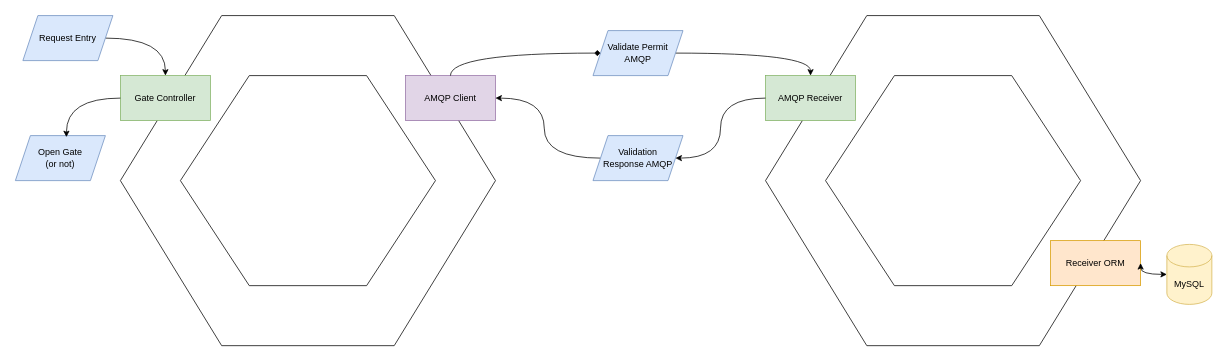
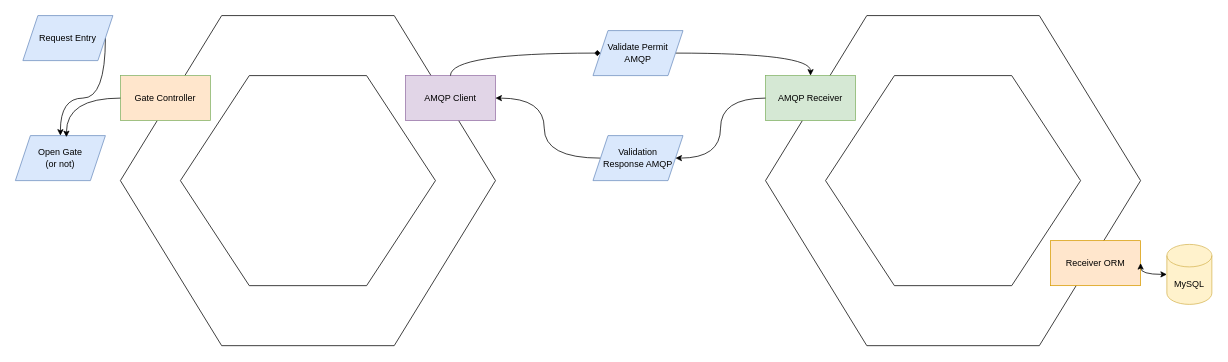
(142, 43) -> (95, 92)
(165, 98) -> (165, 98)
